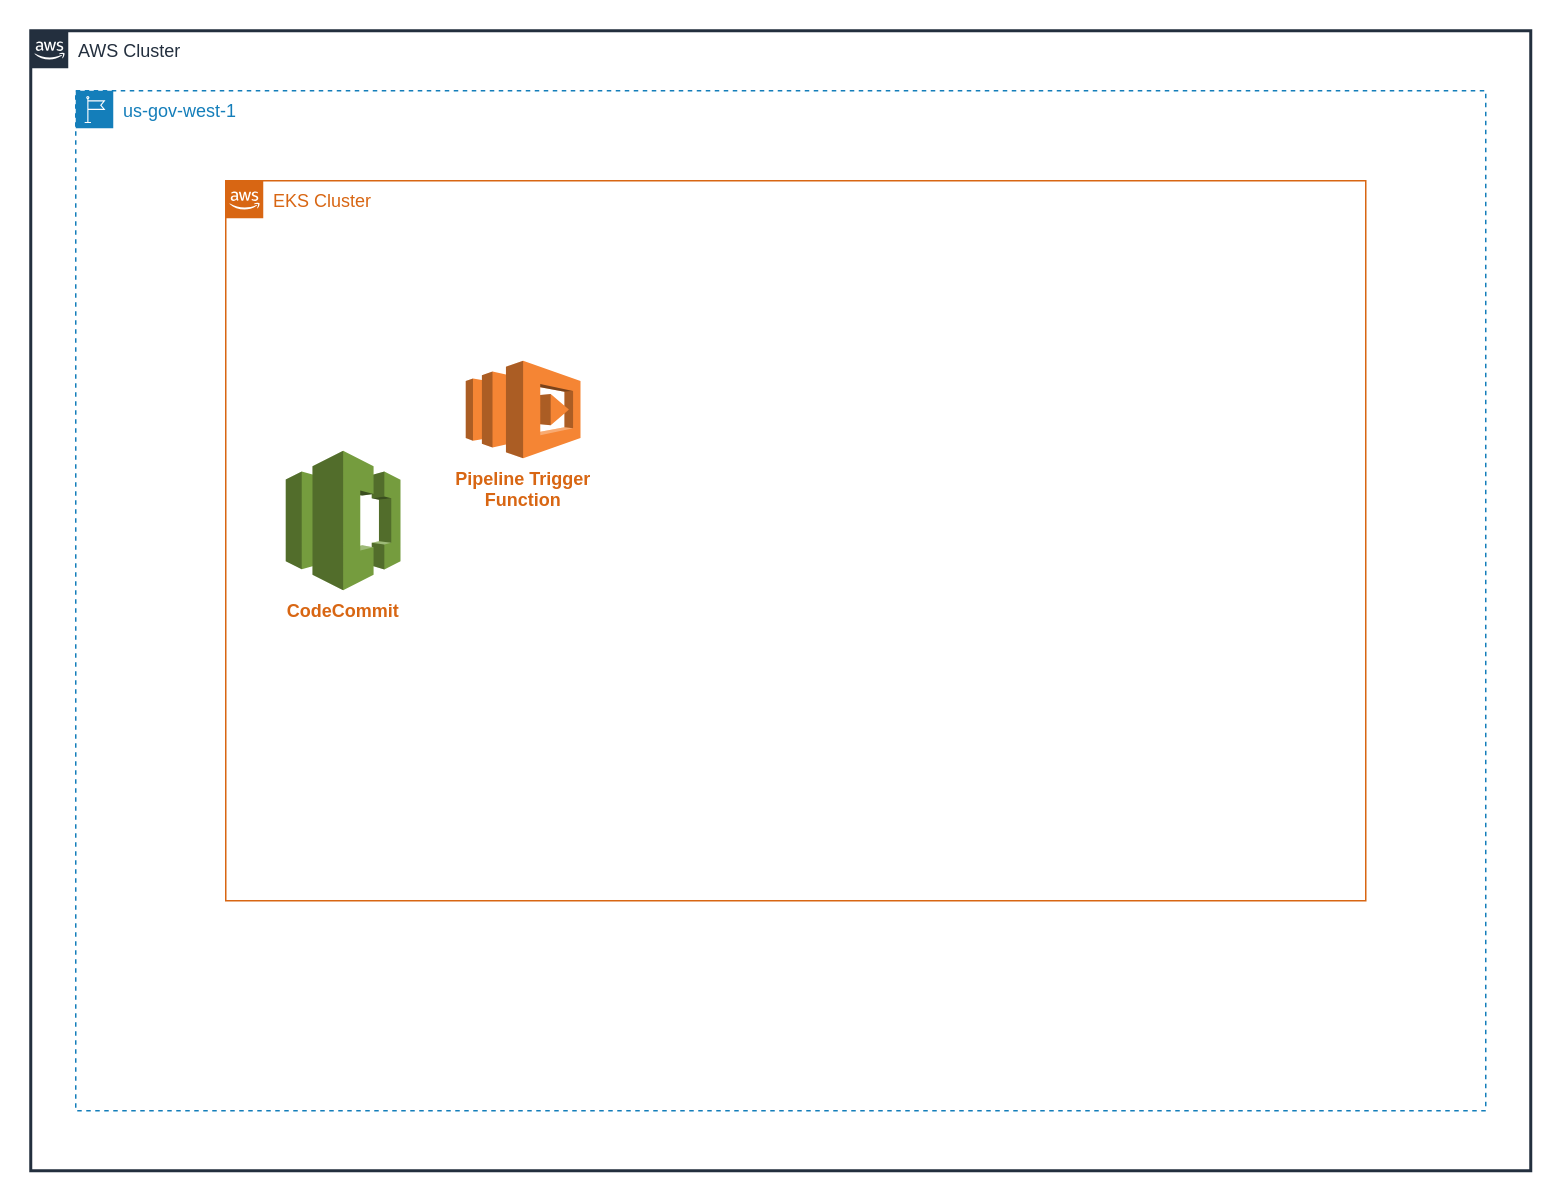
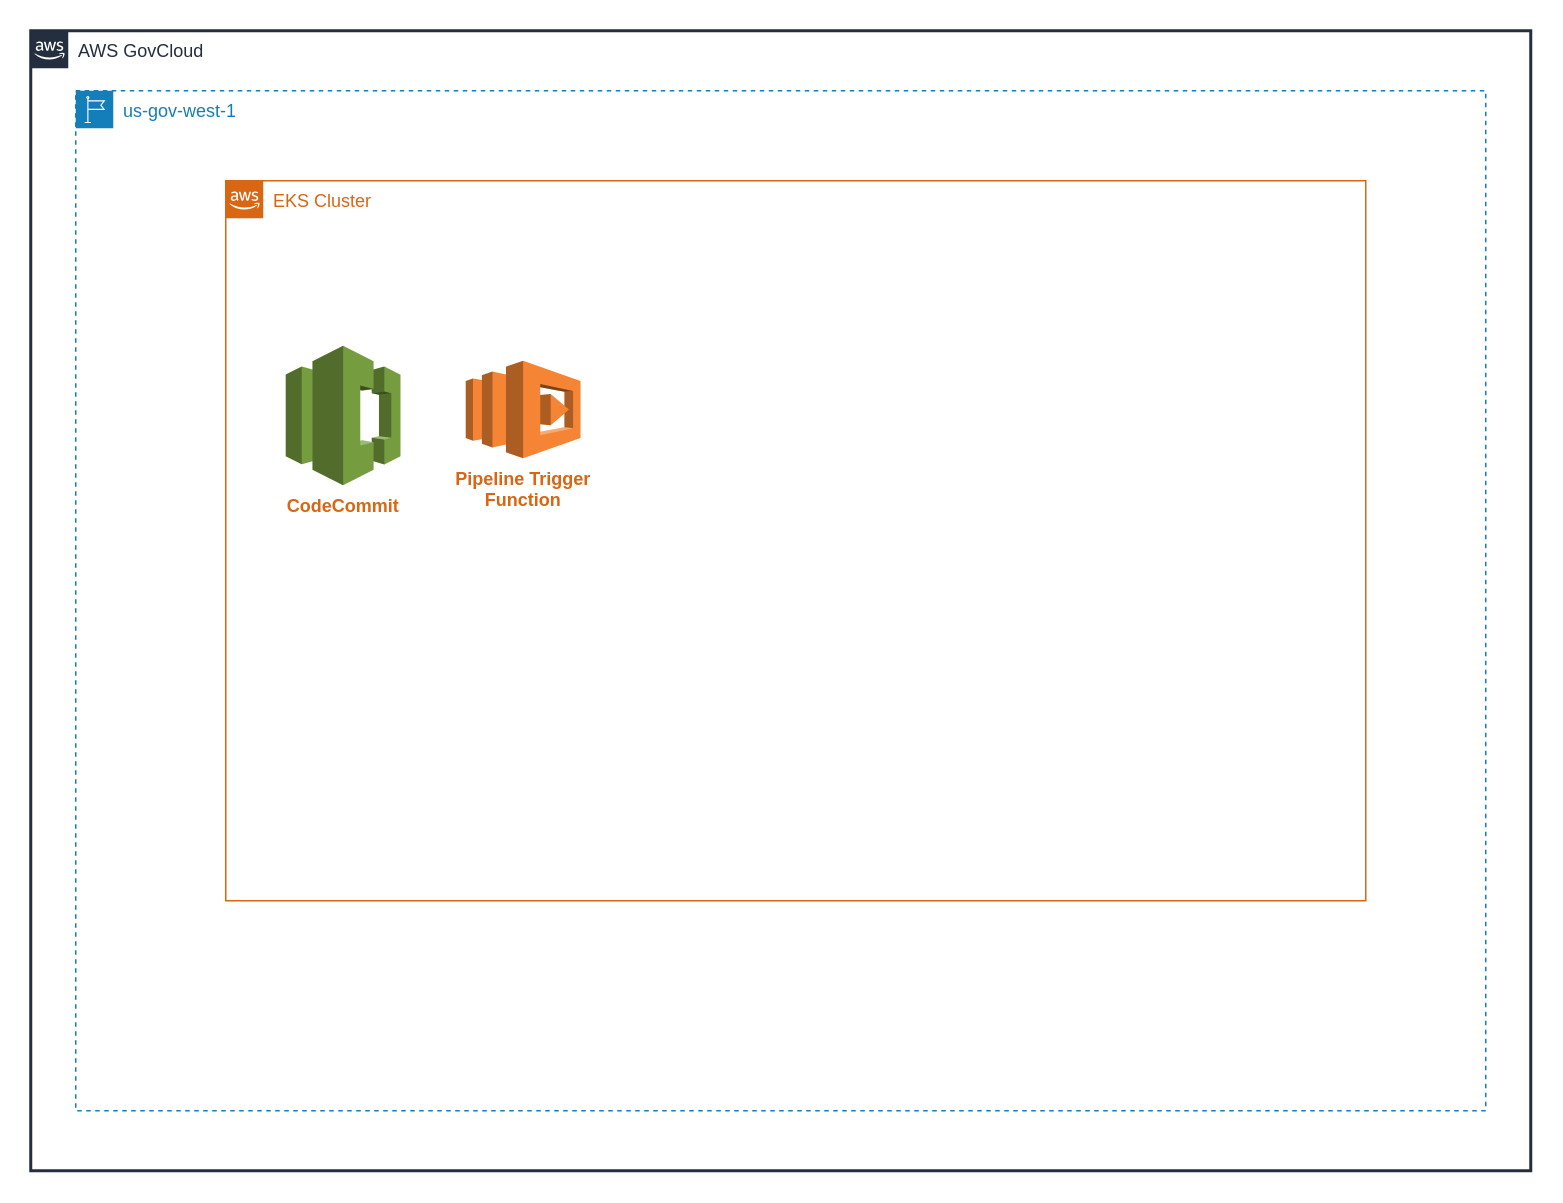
(130, 52) -> (135, 52)
(343, 521) -> (343, 416)
